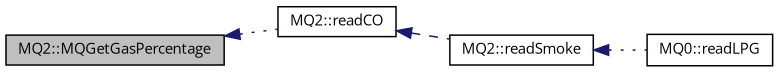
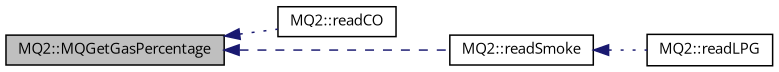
(430, 36) -> (345, 50)
(710, 50) -> (710, 50)
